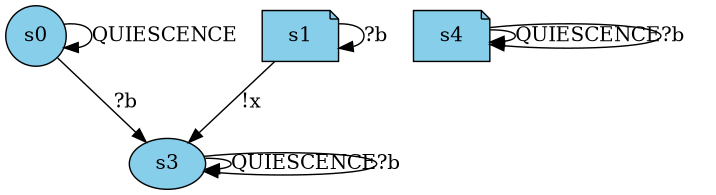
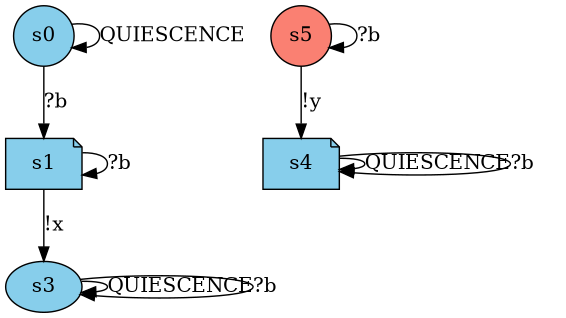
none -> (301, 36)
(97, 95) -> (44, 95)
